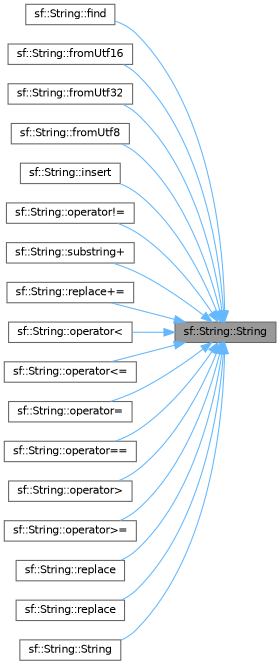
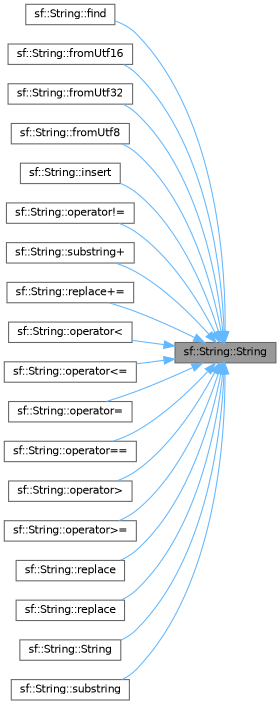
none -> (70, 690)
